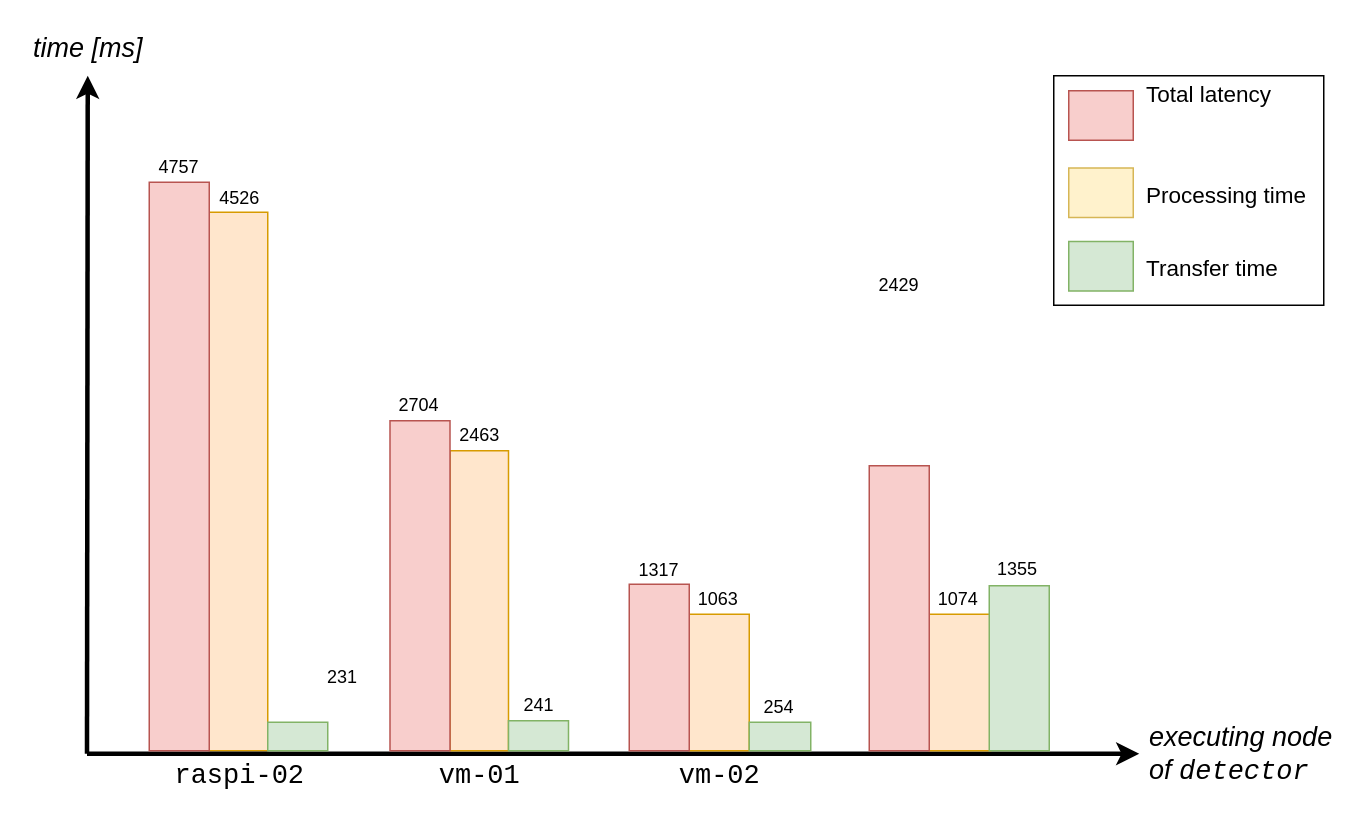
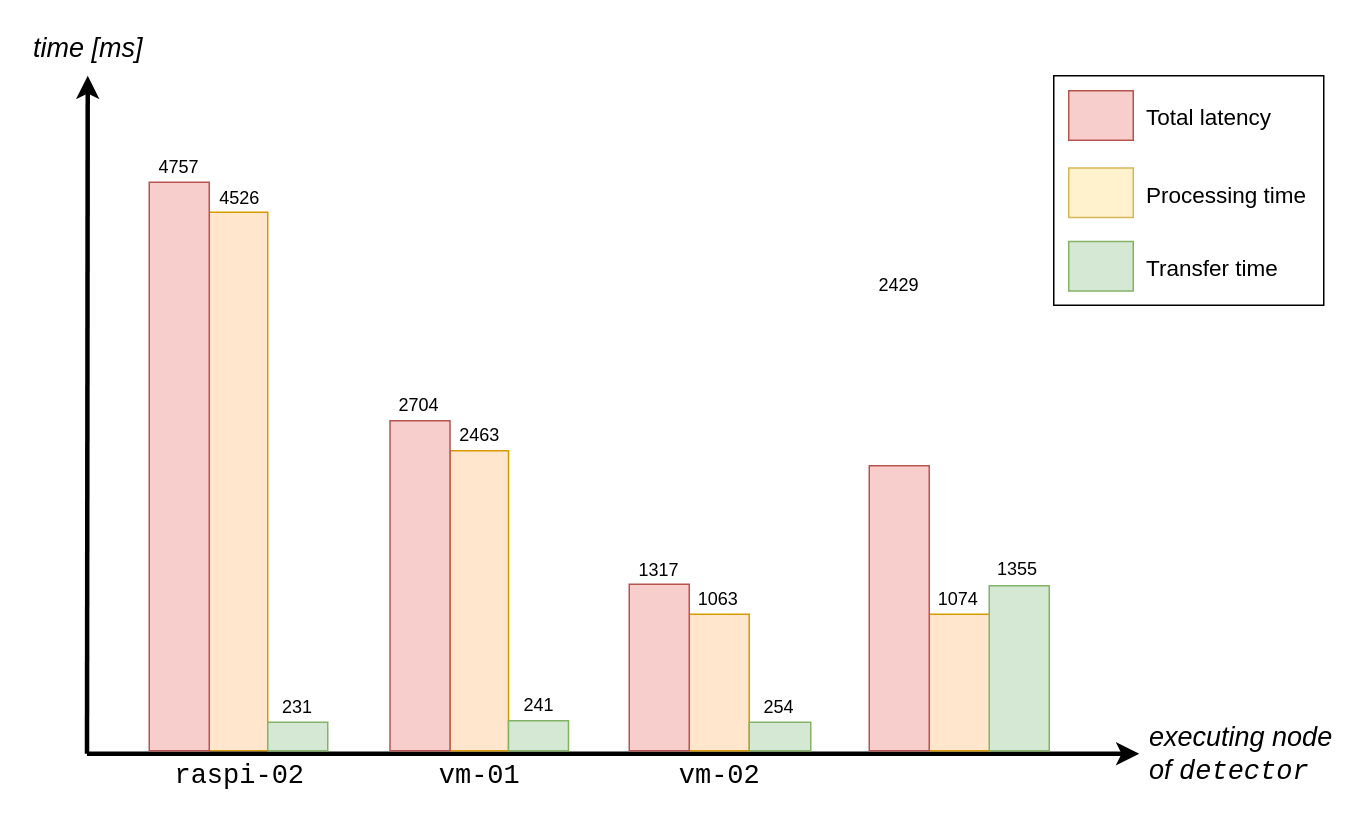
(1219, 94) -> (1219, 116)
(343, 677) -> (298, 707)
